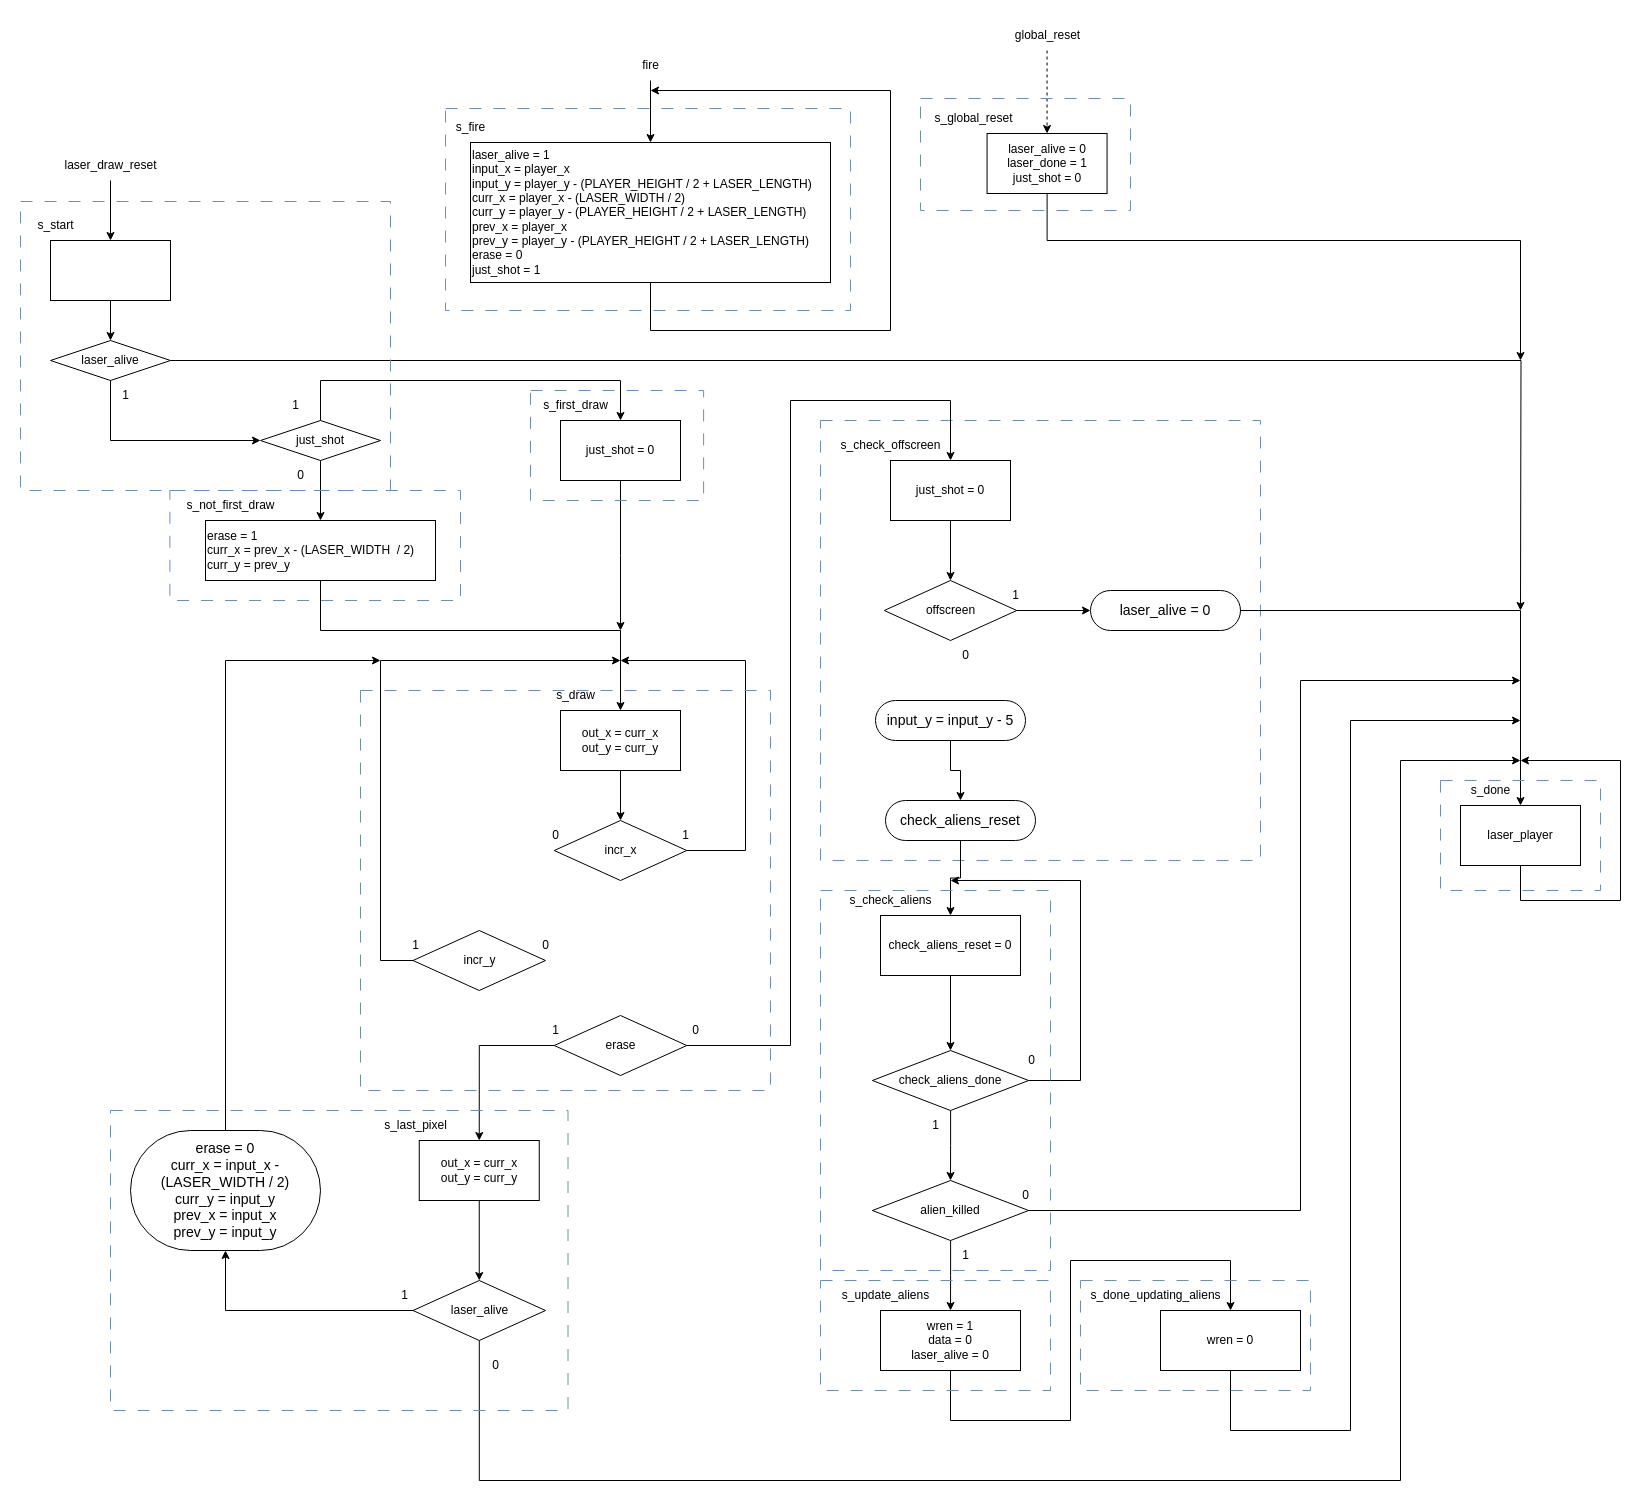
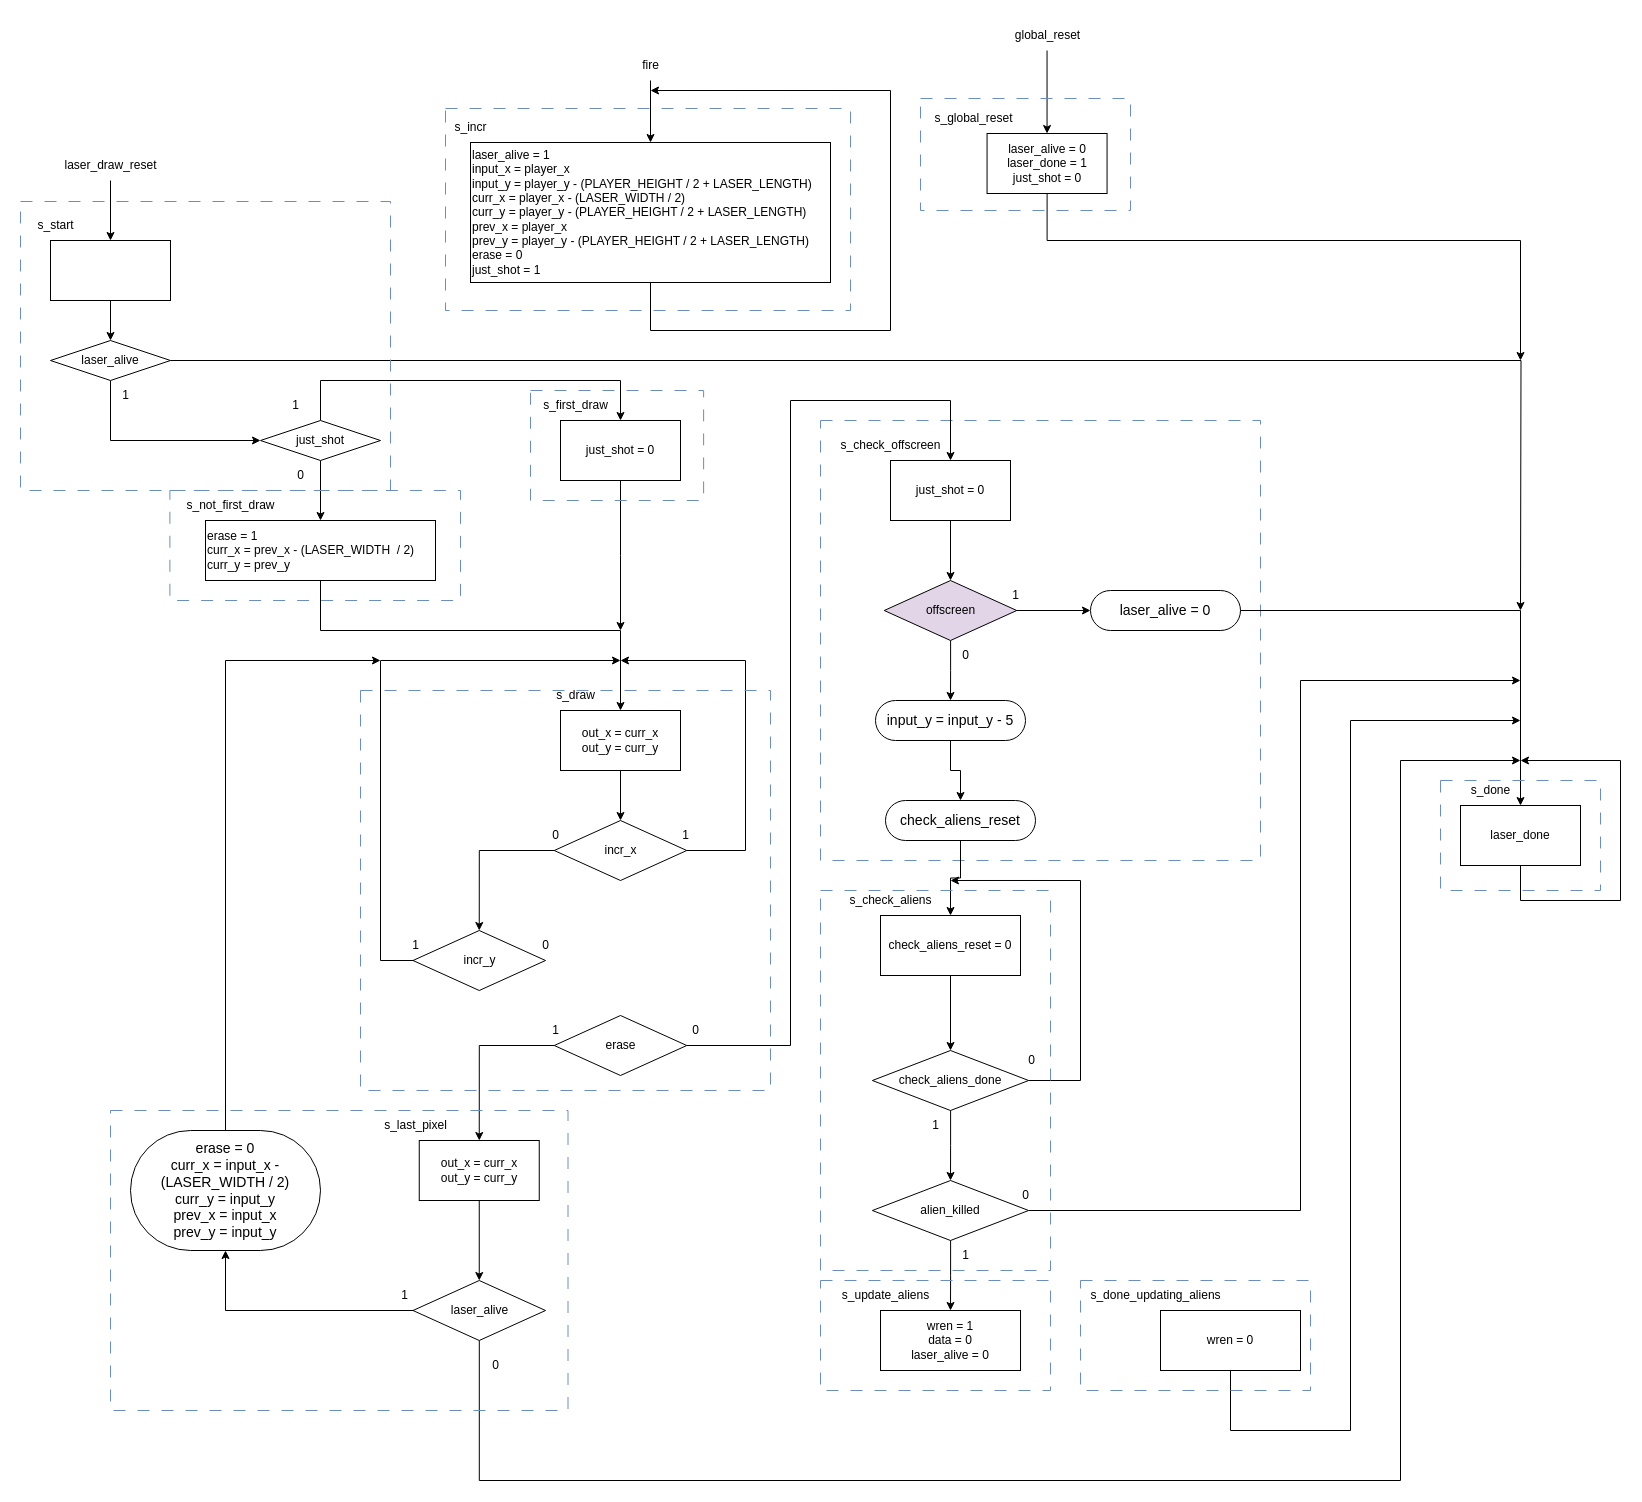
(1047, 87) -> (1047, 87)
(471, 128) -> (471, 128)
(951, 611) -> (951, 611)
none -> (951, 666)
(1521, 836) -> (1521, 836)
none -> (480, 851)
(1071, 1325) -> none
